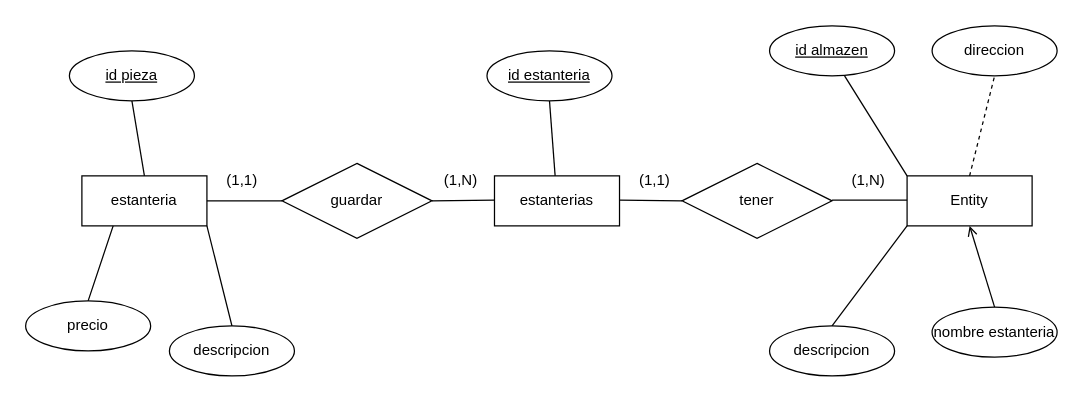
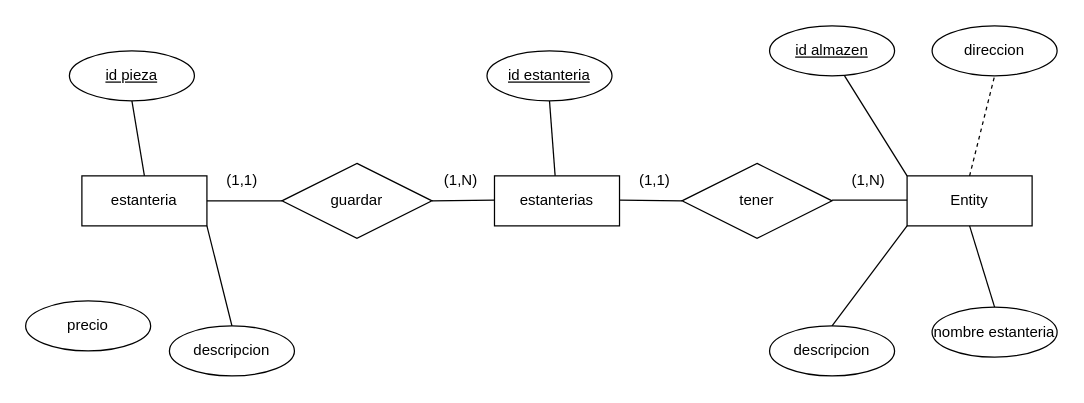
(971, 231) -> (971, 230)
(100, 264) -> none
